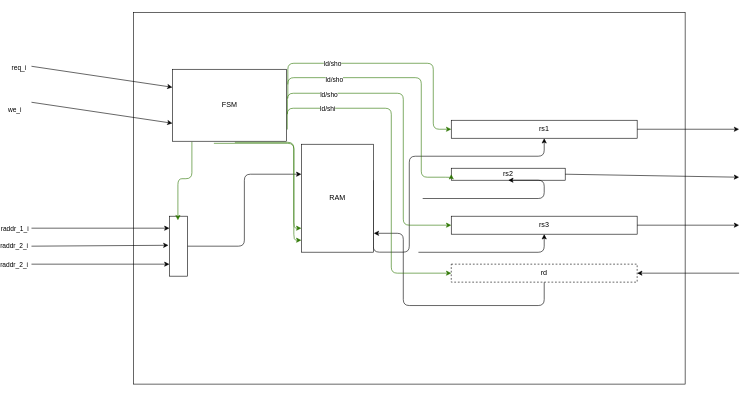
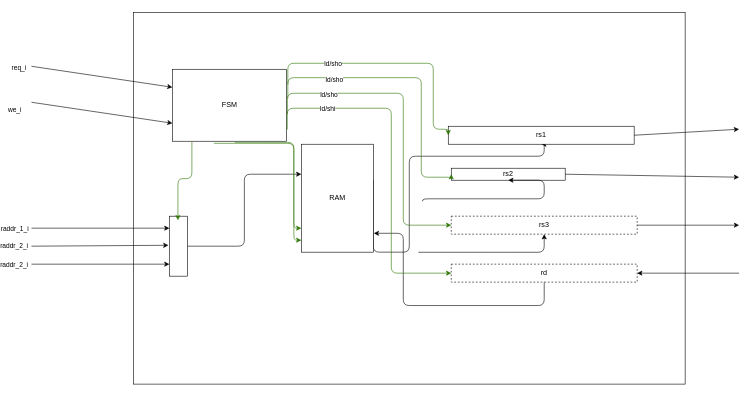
(545, 129) -> (542, 135)
(545, 225) -> (545, 225)
